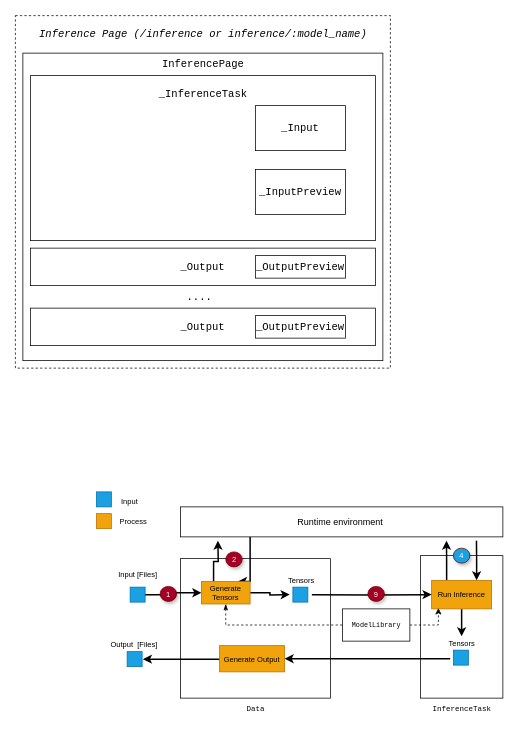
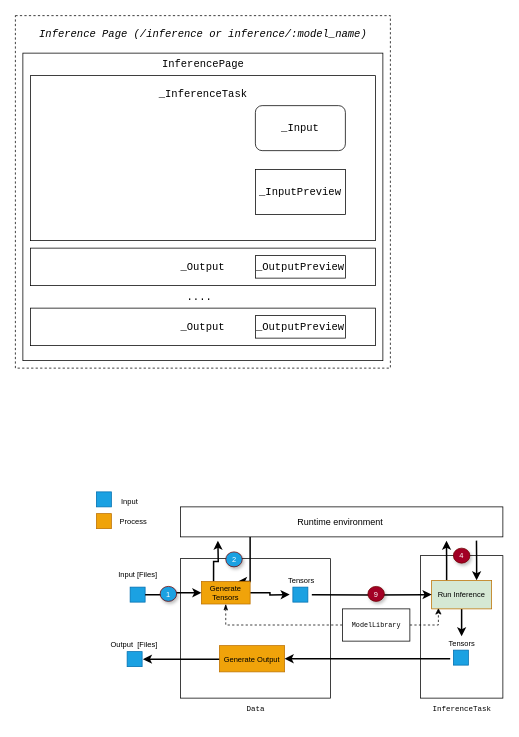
(300, 128) -> (300, 128)
(462, 555) -> (462, 555)
(234, 559) -> (234, 559)
(168, 594) -> (168, 594)
(462, 594) -> (462, 594)
